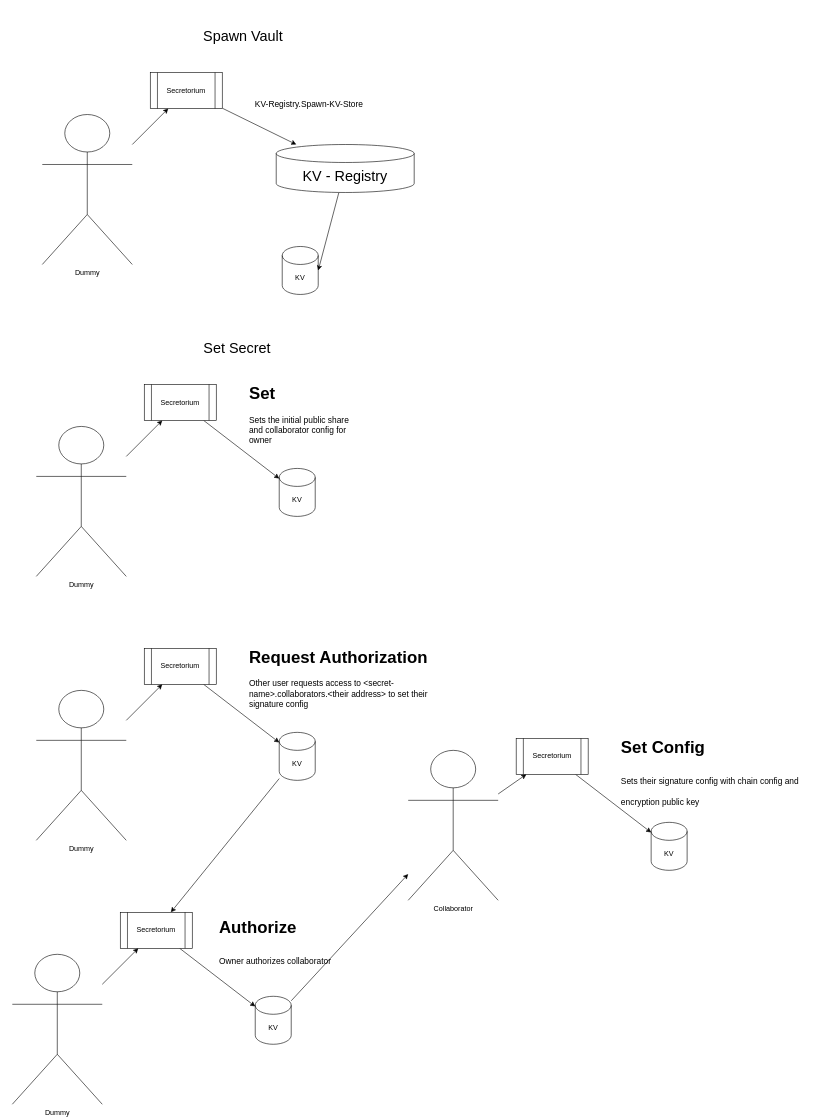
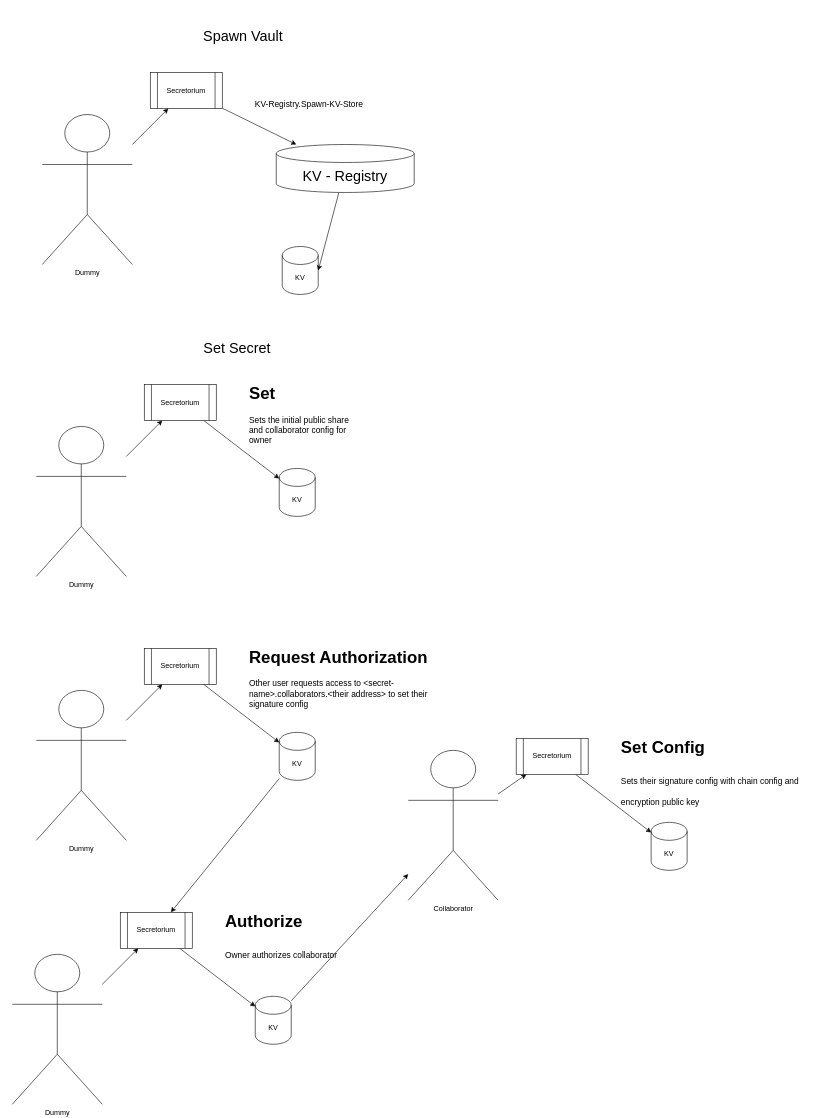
(309, 948) -> (315, 942)
